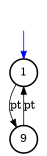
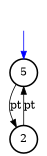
(24, 73) -> (24, 73)
(24, 139) -> (24, 139)
